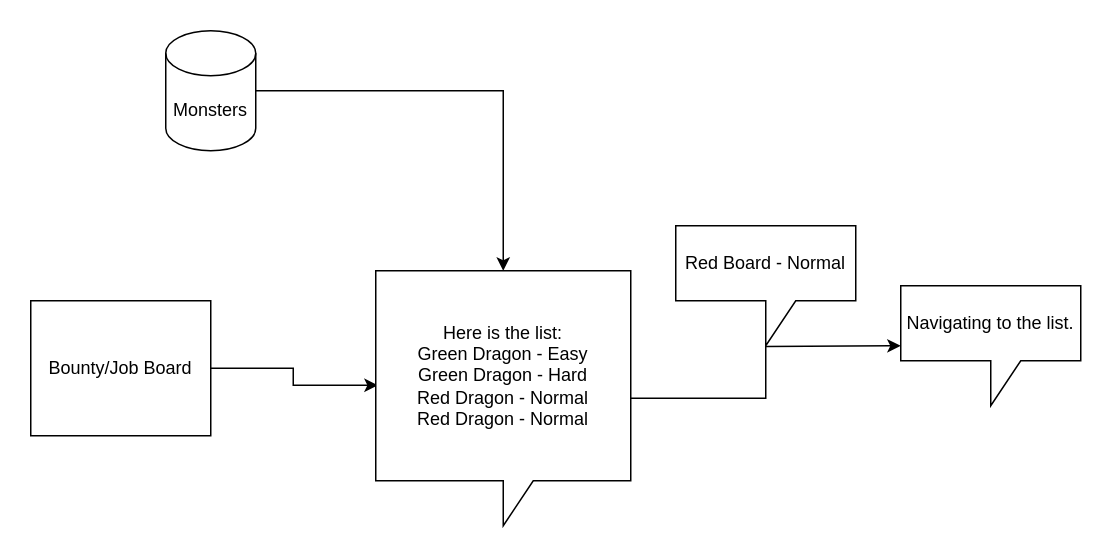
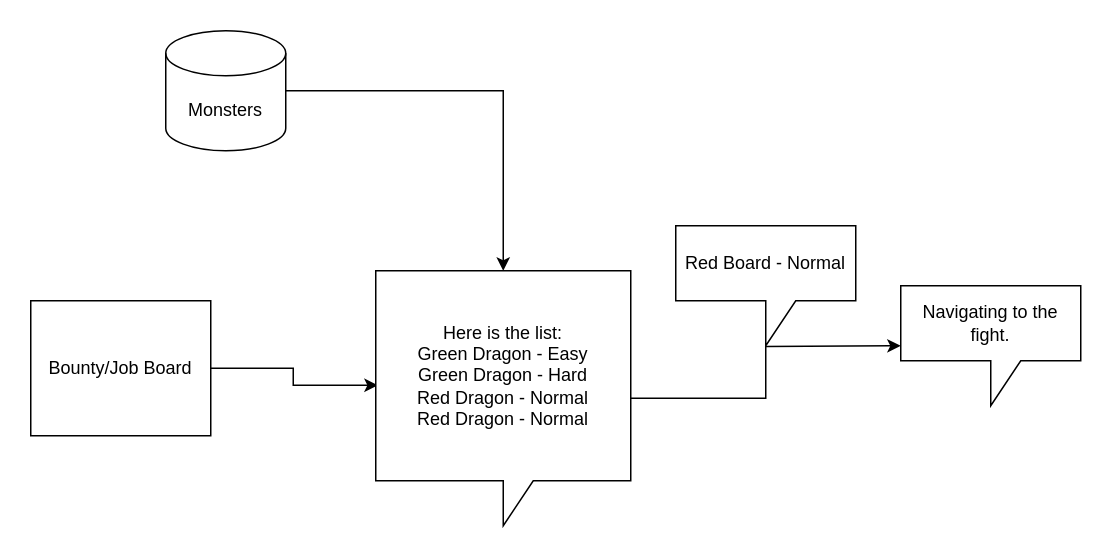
(211, 91) -> (226, 91)
(991, 323) -> (991, 323)
